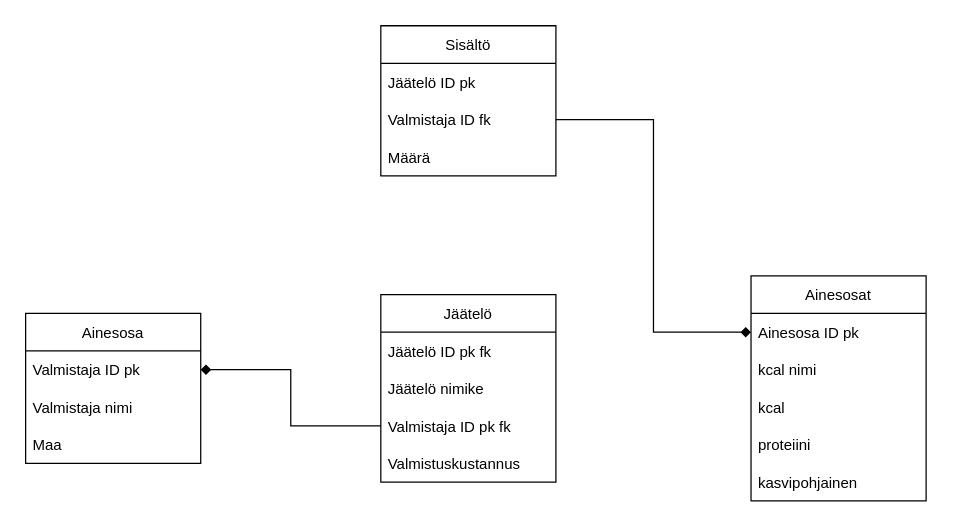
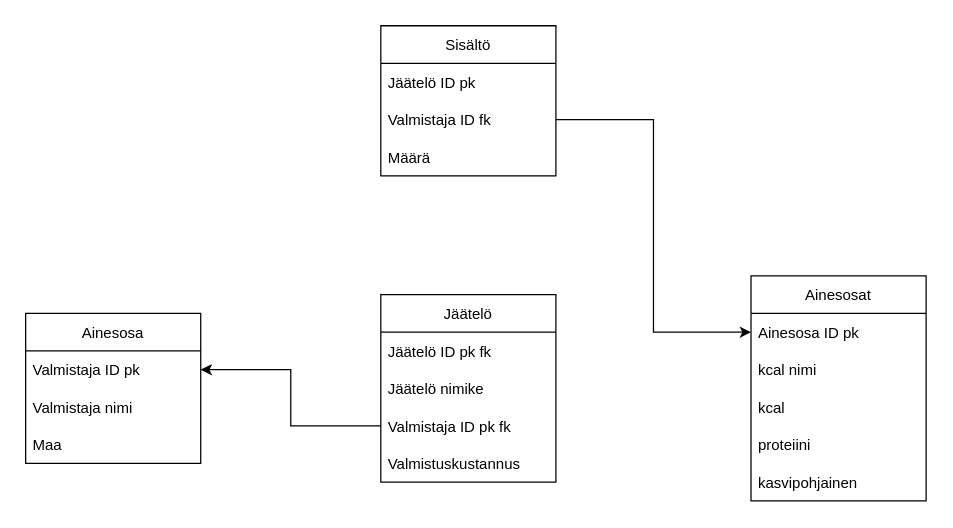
(740, 332) -> (741, 332)
(211, 369) -> (211, 369)
